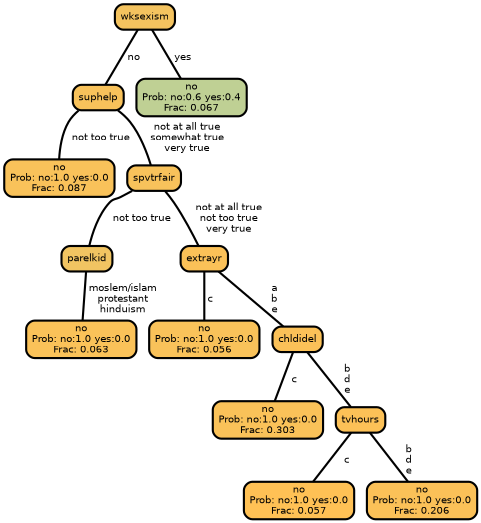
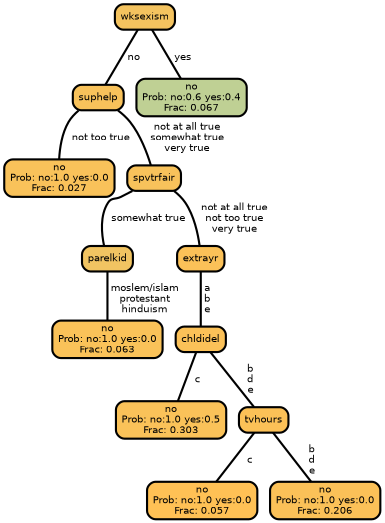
(59, 178) -> (59, 178)
(140, 218) -> (147, 218)
(204, 339) -> none
(268, 420) -> (171, 420)
